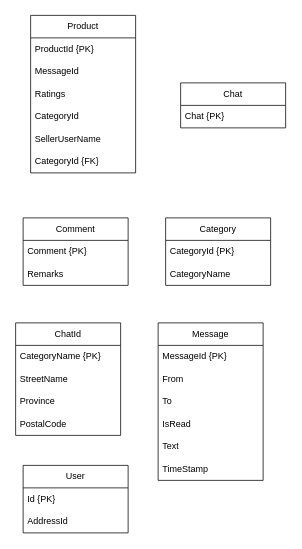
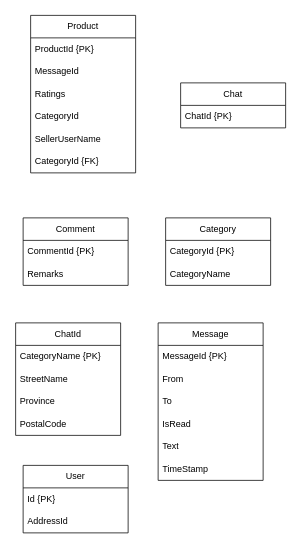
(206, 117) -> (211, 117)
(56, 252) -> (61, 252)
